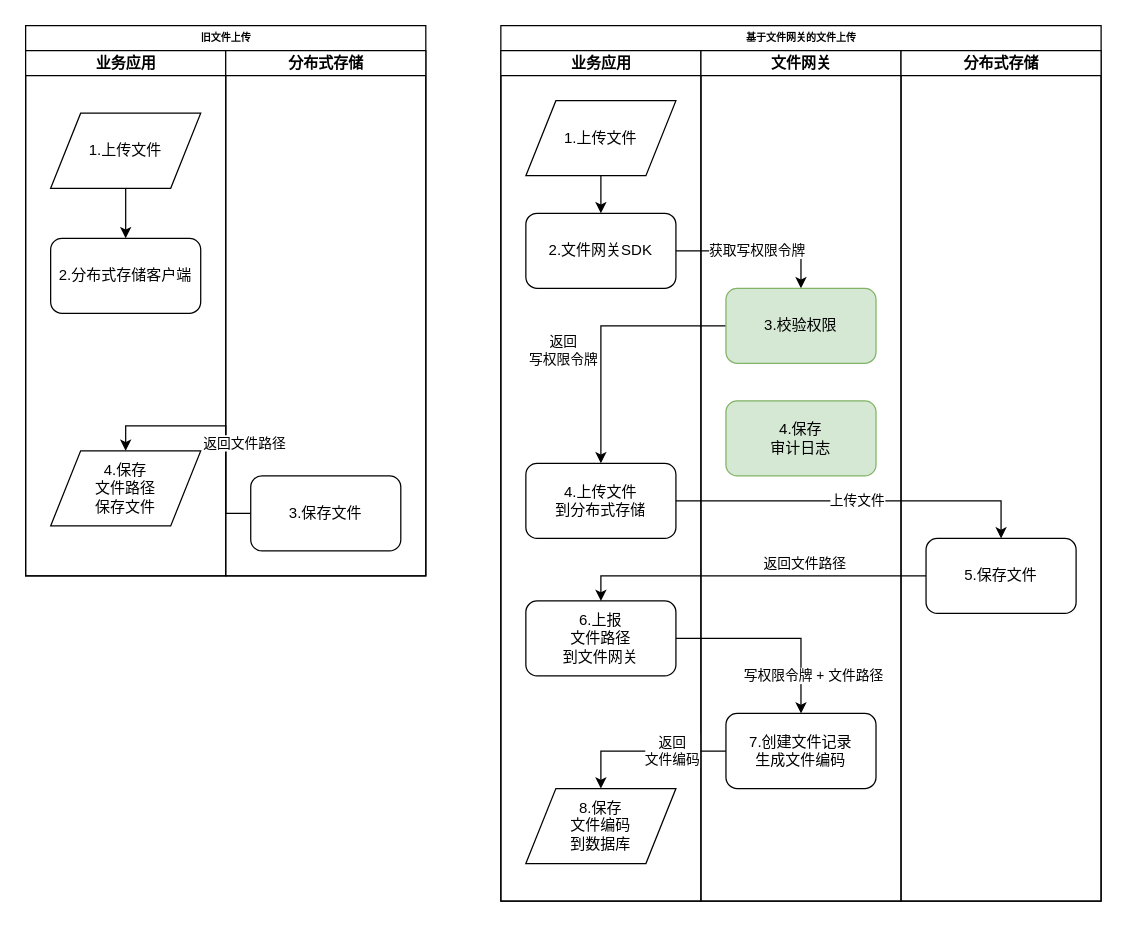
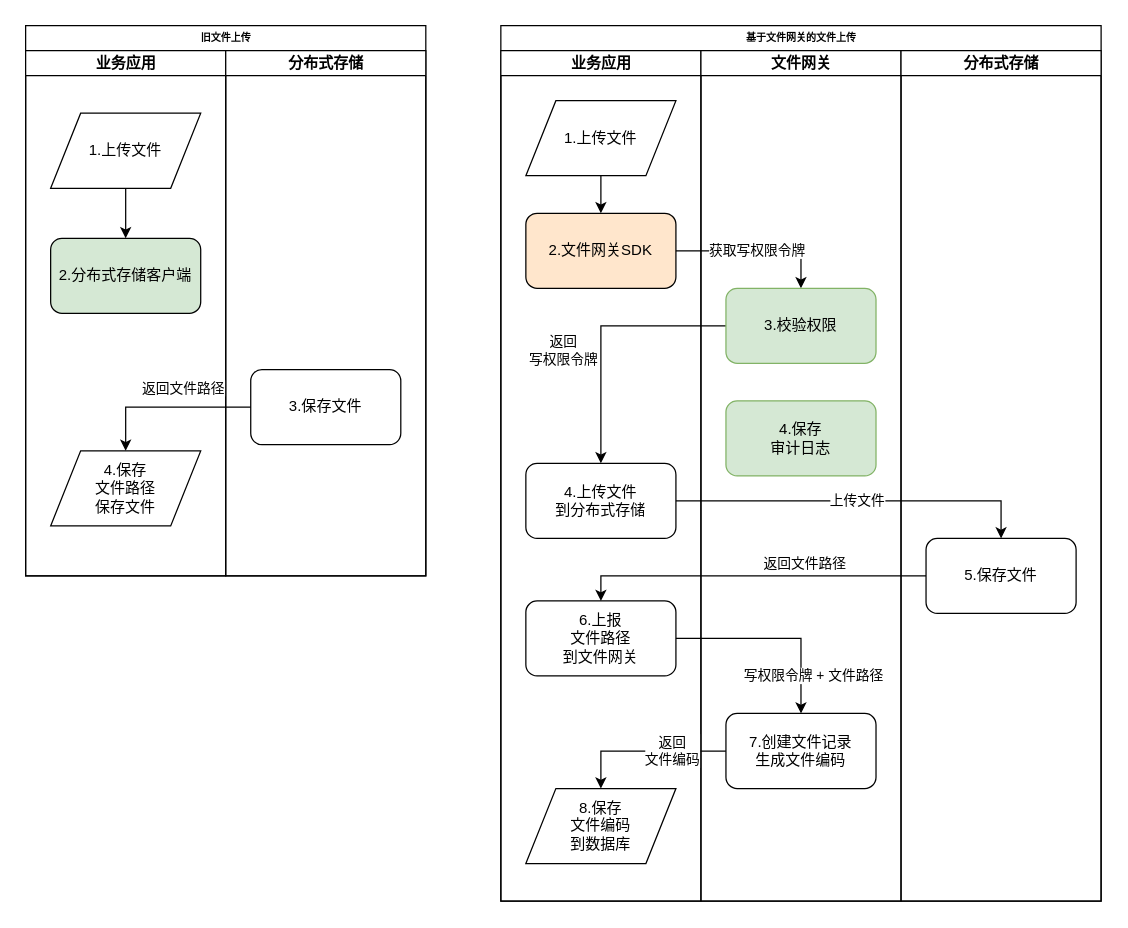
(601, 251) -> (601, 251)
(126, 276) -> (126, 276)
(326, 513) -> (326, 407)
